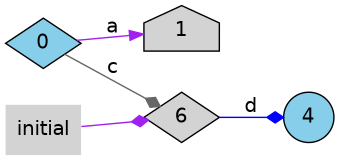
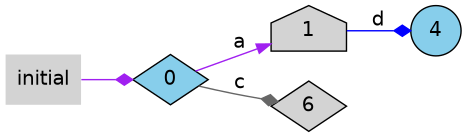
(243, 117) -> (370, 31)
(106, 124) -> (99, 80)
